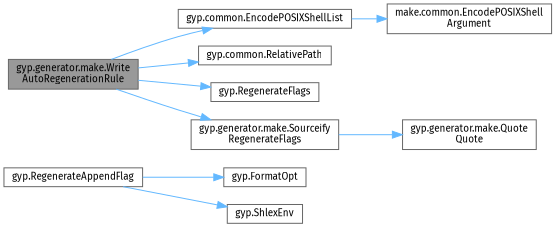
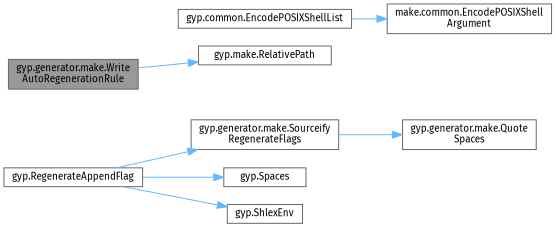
(156, 43) -> none
(265, 55) -> (265, 55)
(265, 92) -> none
(158, 104) -> (152, 160)
(469, 135) -> (469, 135)
(265, 177) -> (265, 177)
